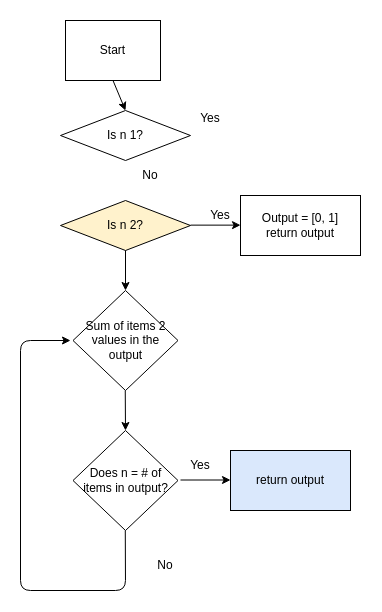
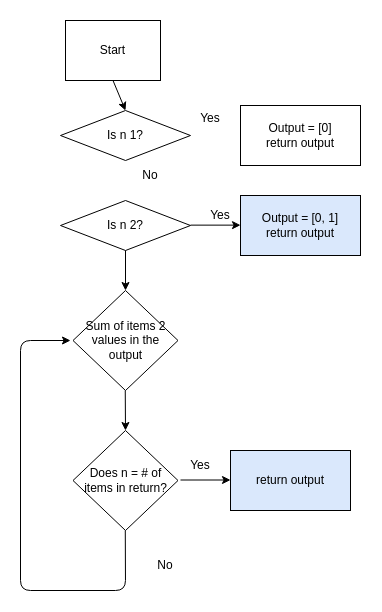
none -> (301, 136)
(126, 226) -> (126, 226)
(301, 226) -> (301, 226)
(126, 481) -> (126, 481)
